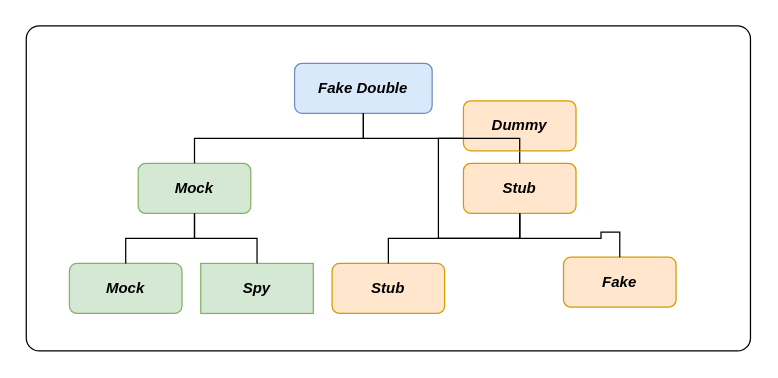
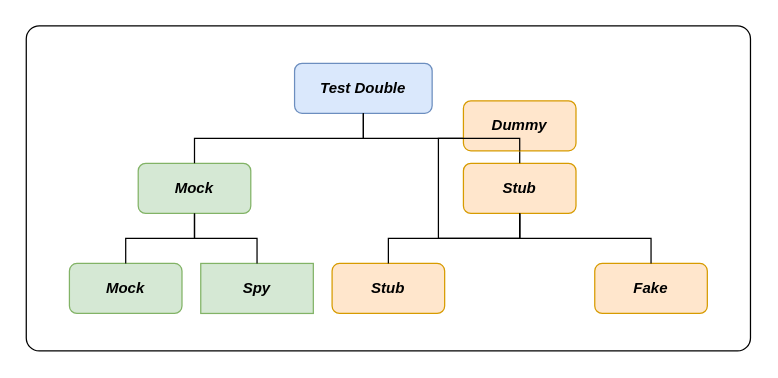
(363, 88) -> (363, 88)
(619, 282) -> (651, 288)
